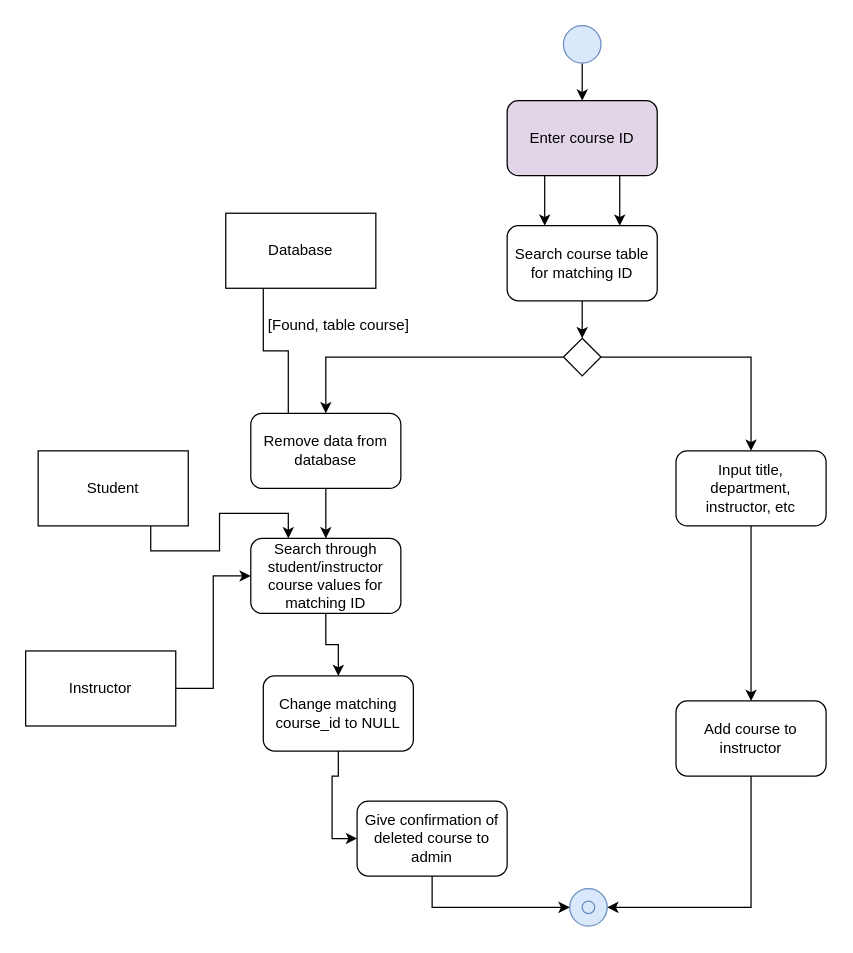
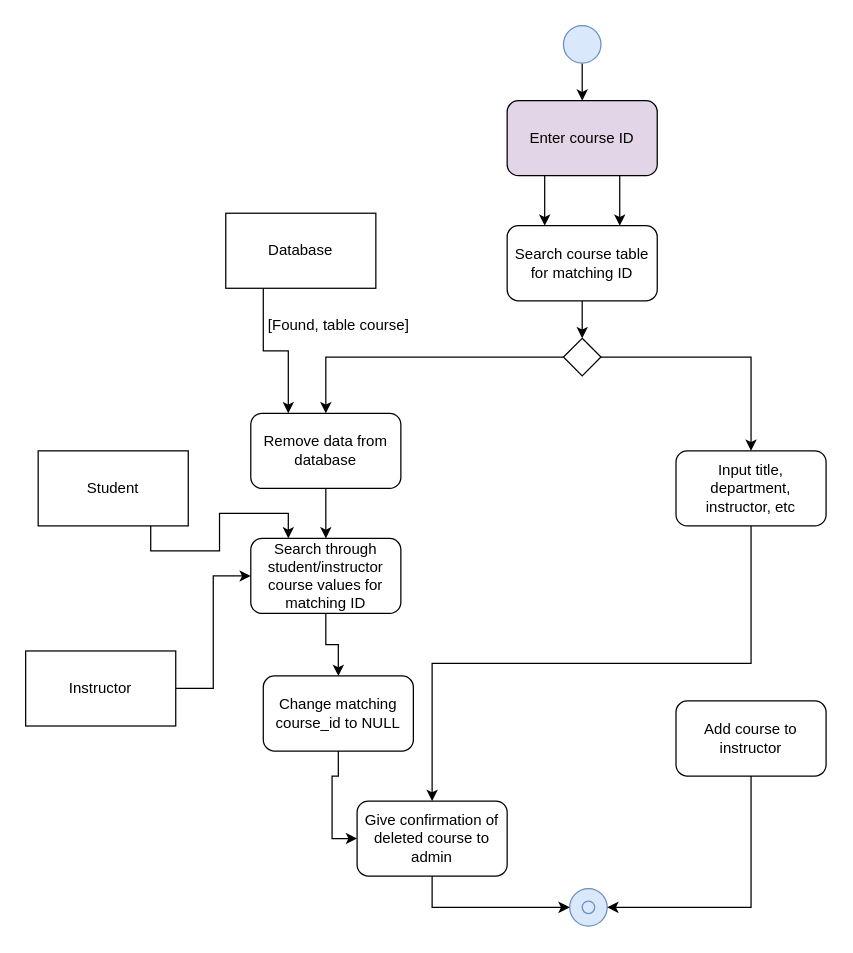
(288, 407) -> (288, 403)
(751, 677) -> (528, 663)
